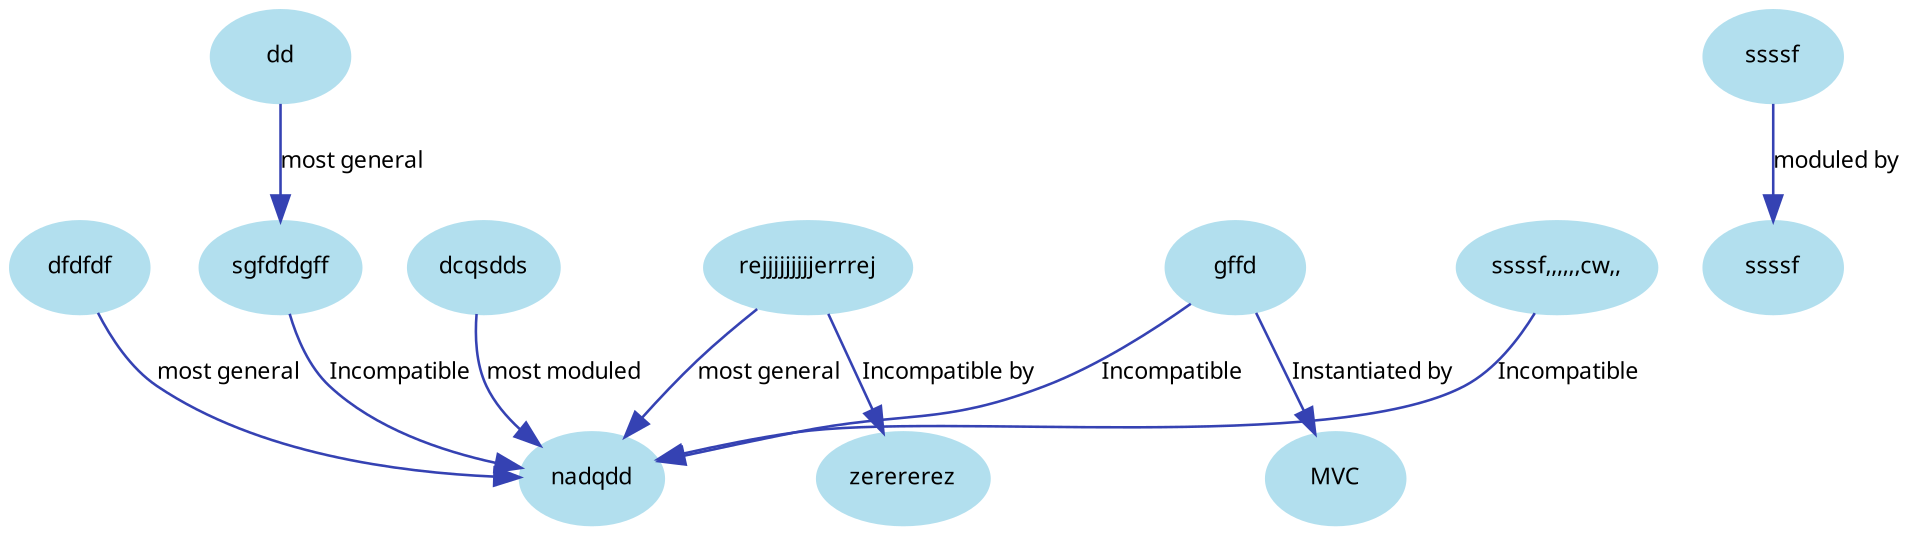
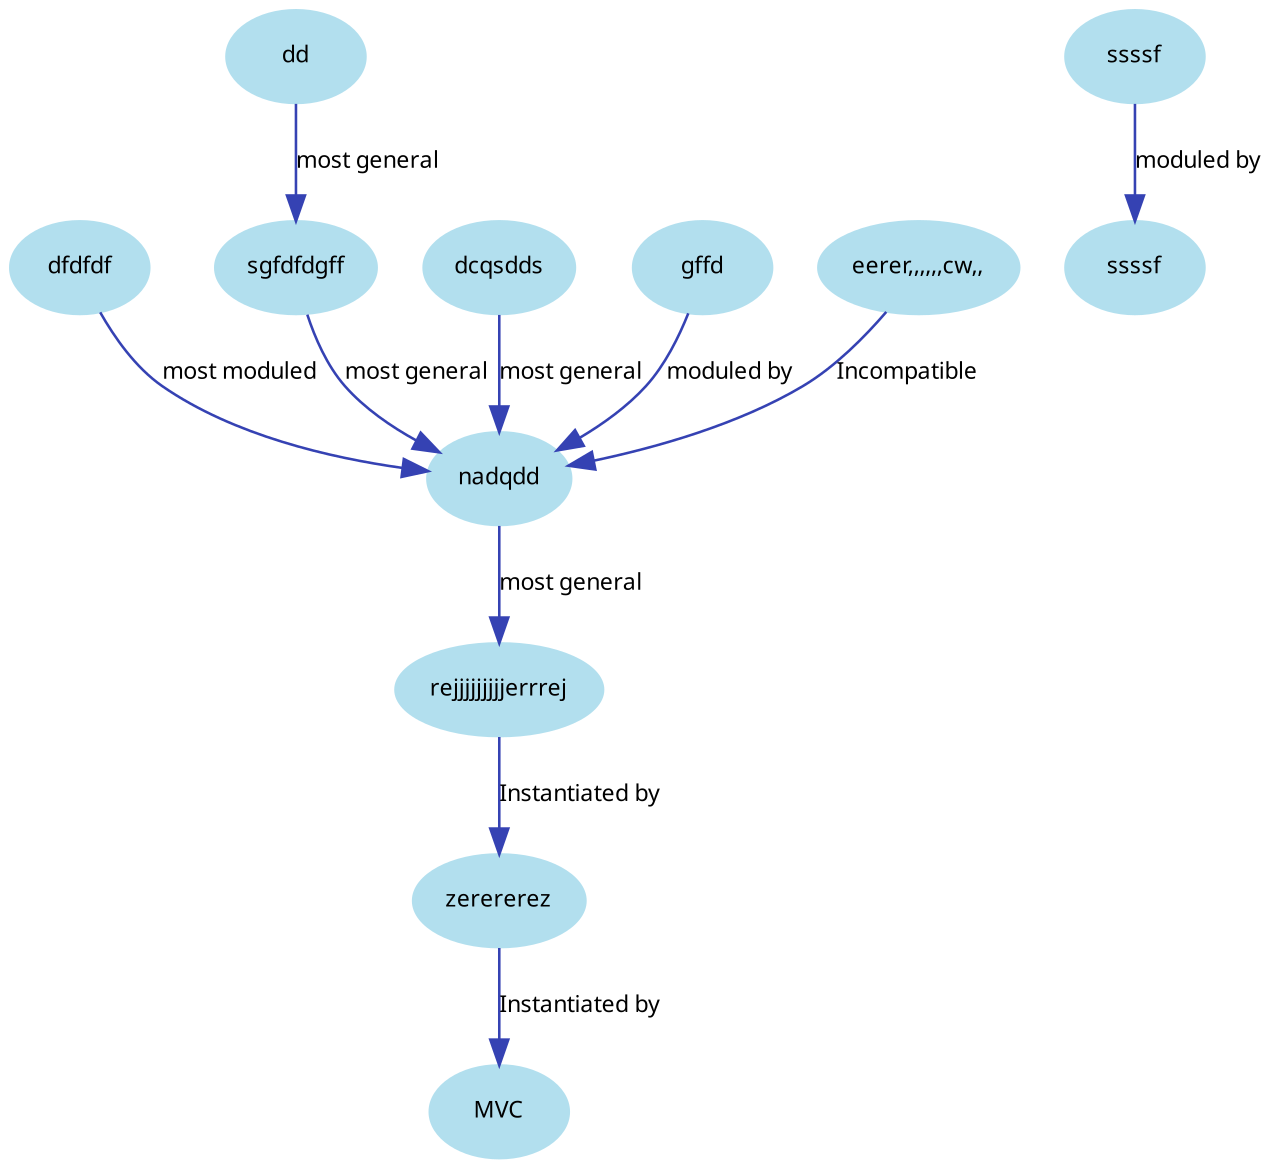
(1557, 268) -> (919, 268)
(697, 361) -> (499, 572)
(1280, 362) -> (499, 994)
(229, 373) -> (241, 373)
(400, 373) -> (417, 373)
(565, 373) -> (571, 373)
(948, 373) -> (580, 795)
(1172, 373) -> (730, 373)
